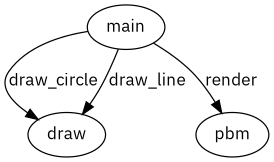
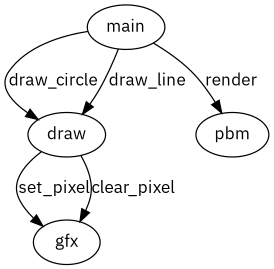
none -> (67, 242)
